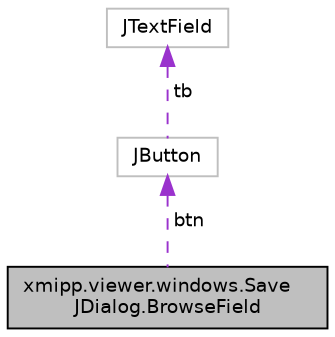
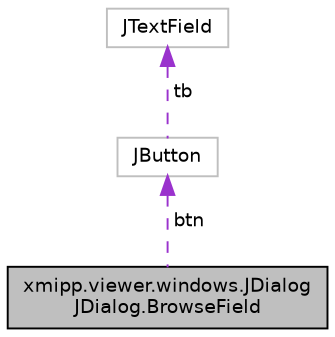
(168, 298) -> (168, 298)
